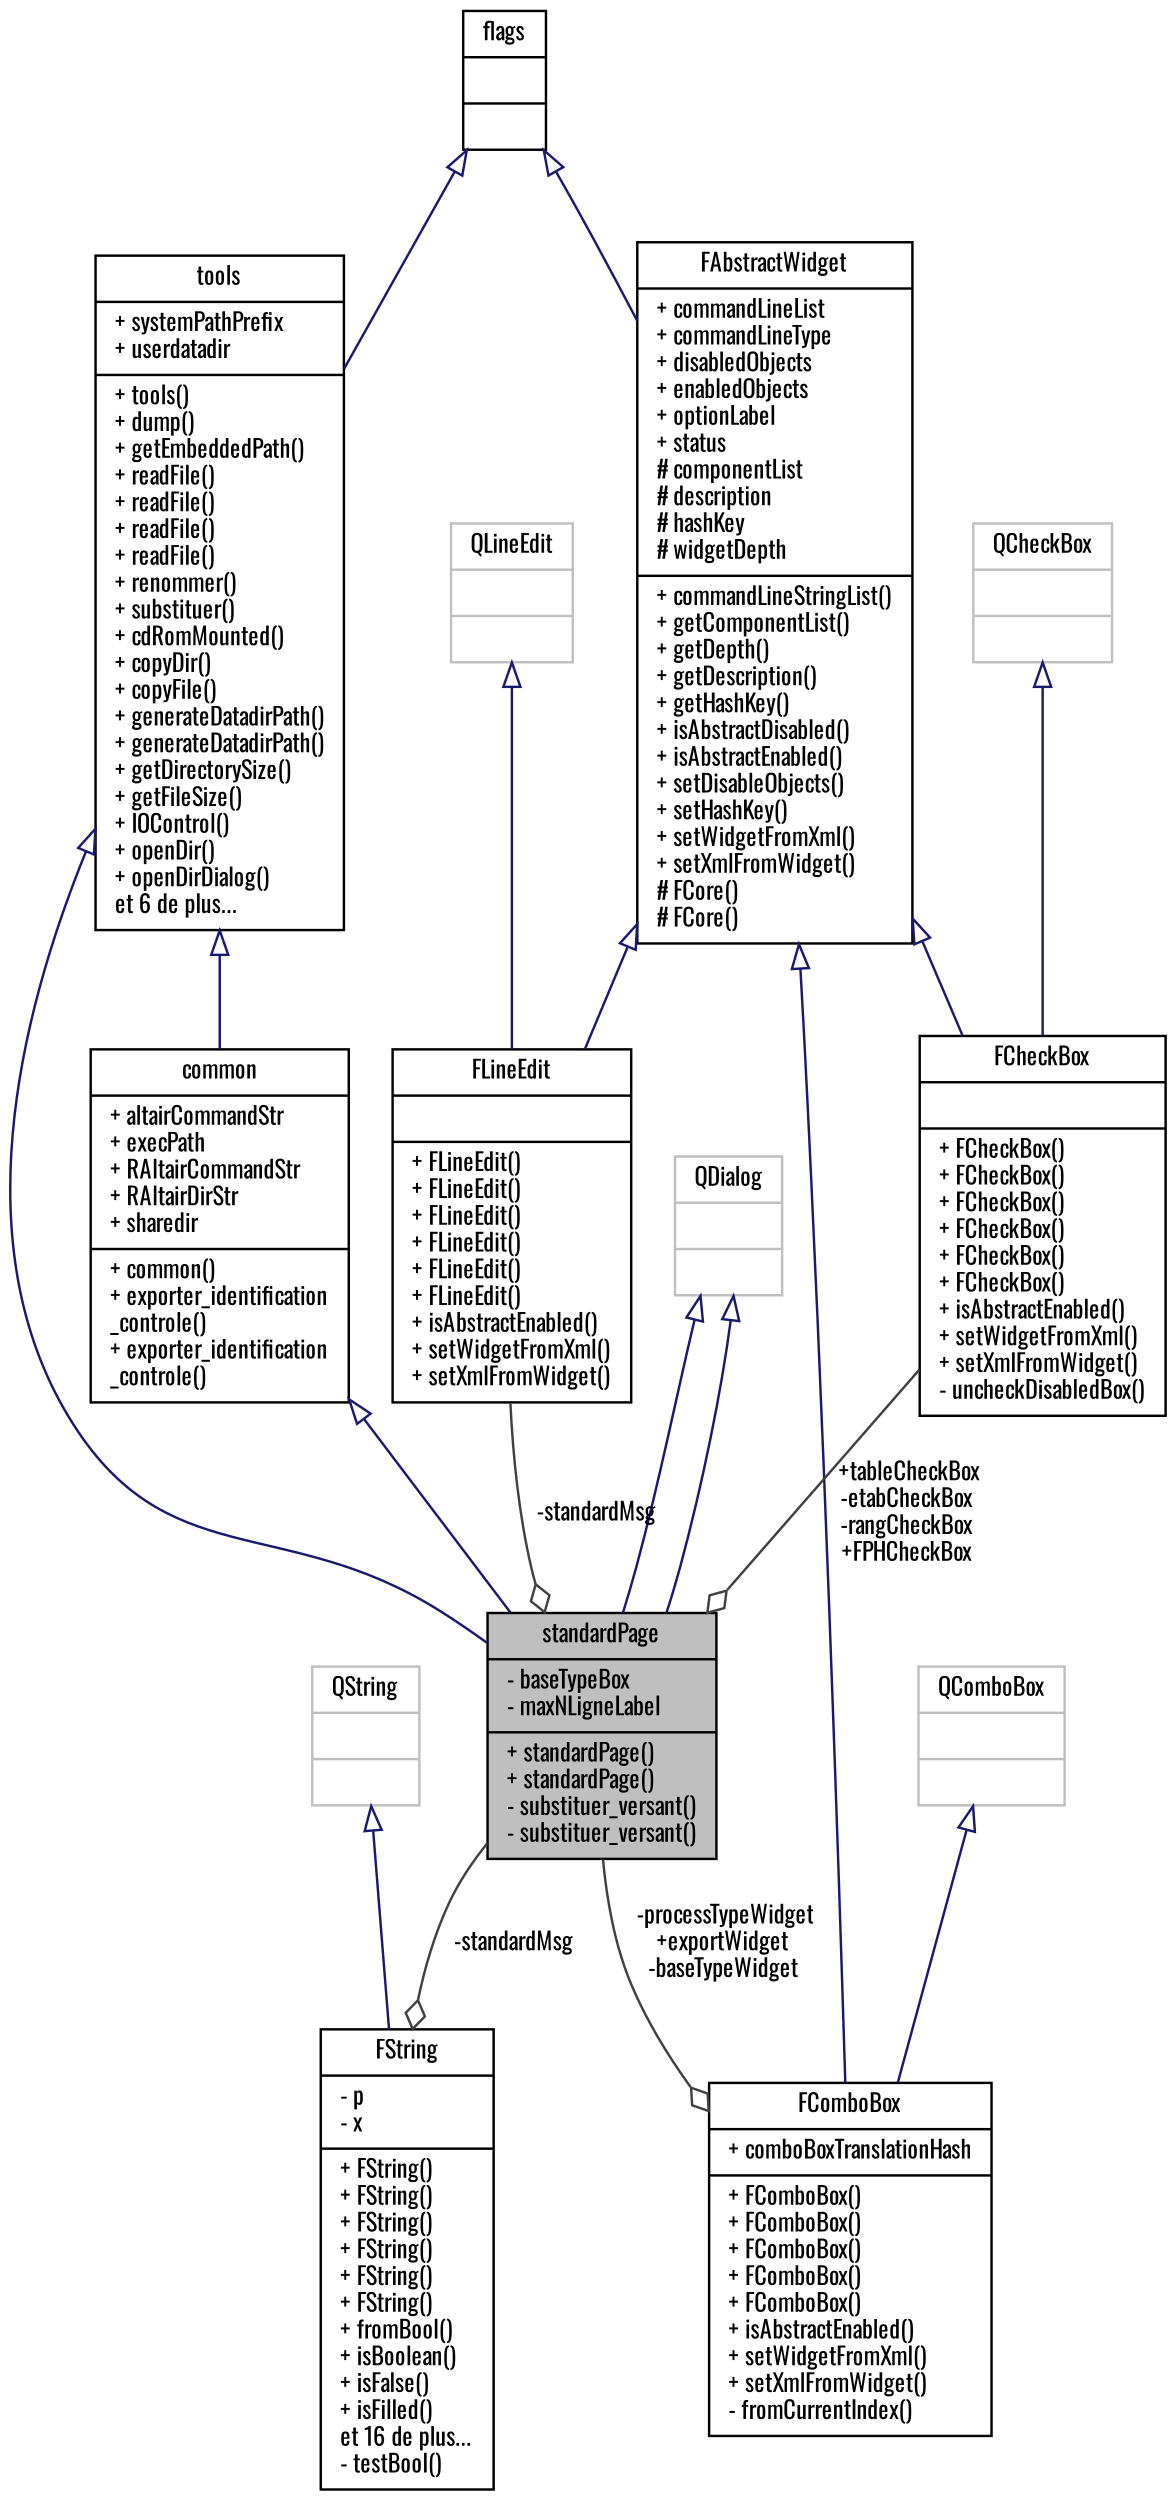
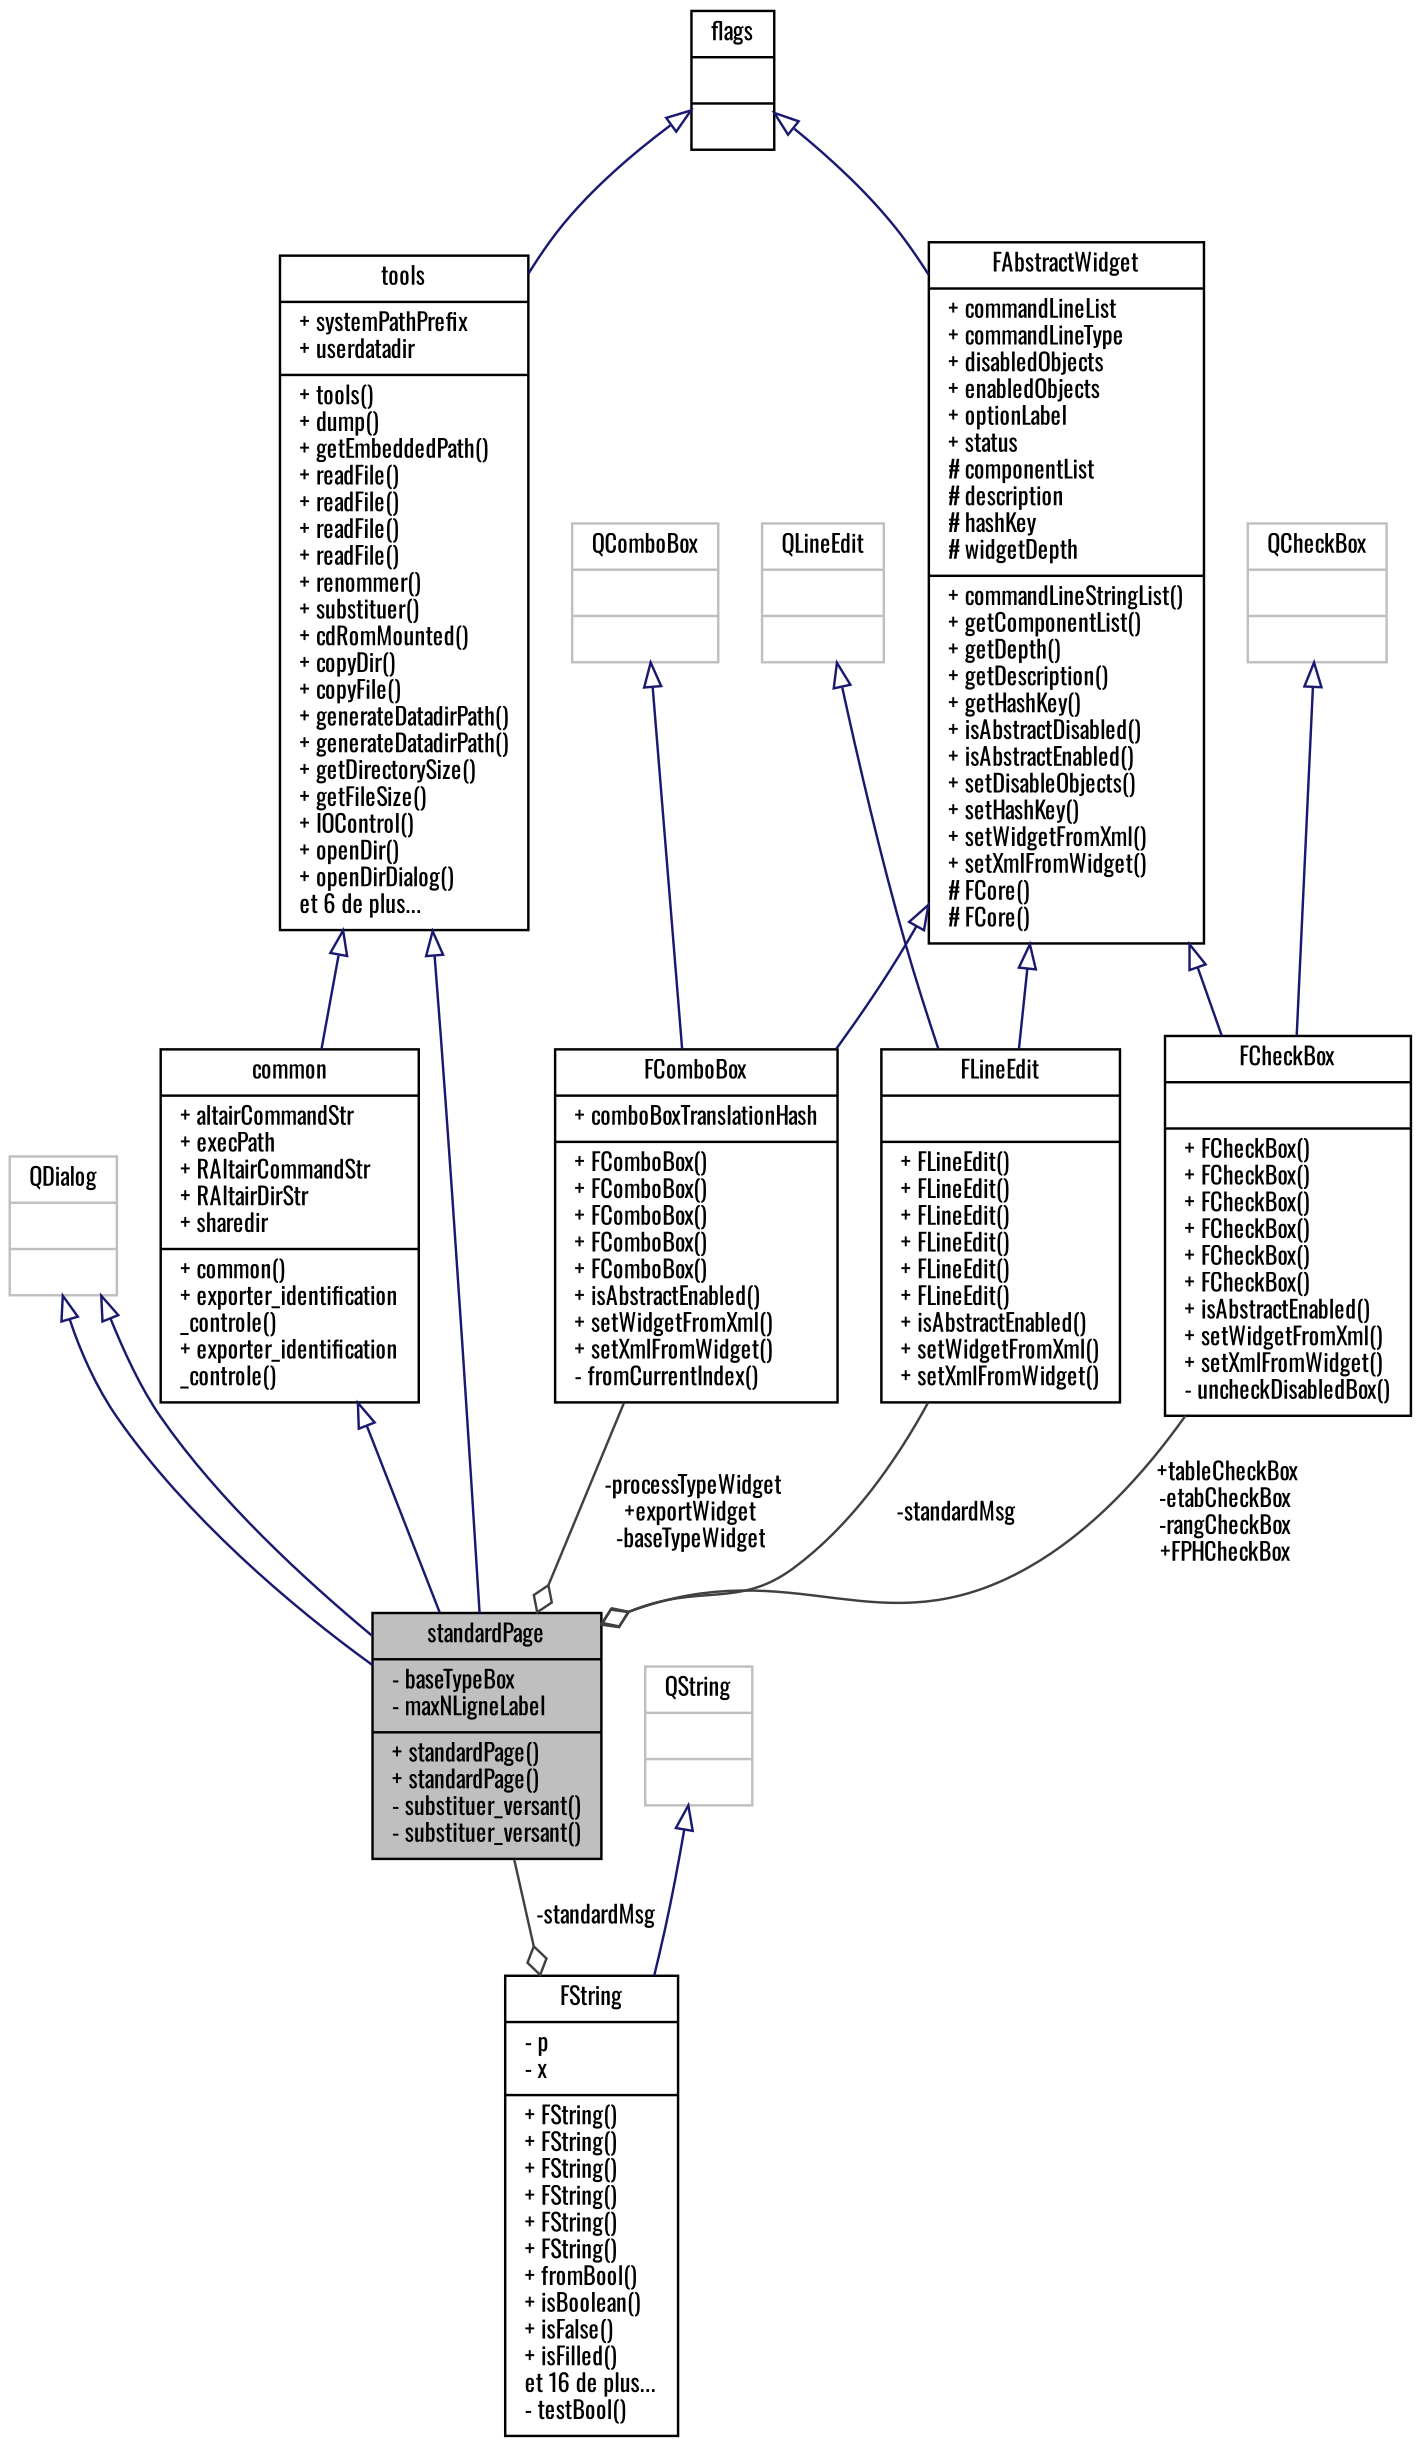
(629, 1980) -> (586, 1494)
